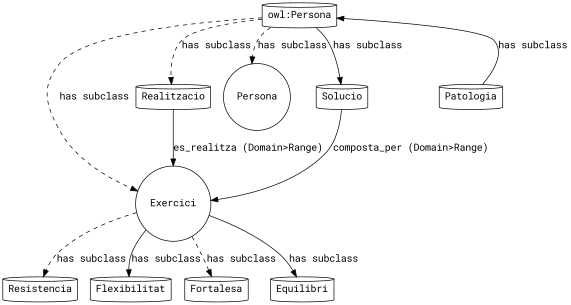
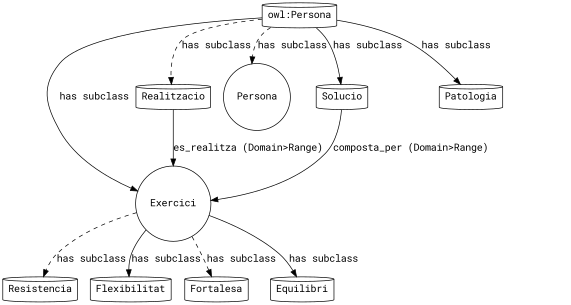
(444, 28) -> (402, 39)
(78, 51) -> (78, 51)
